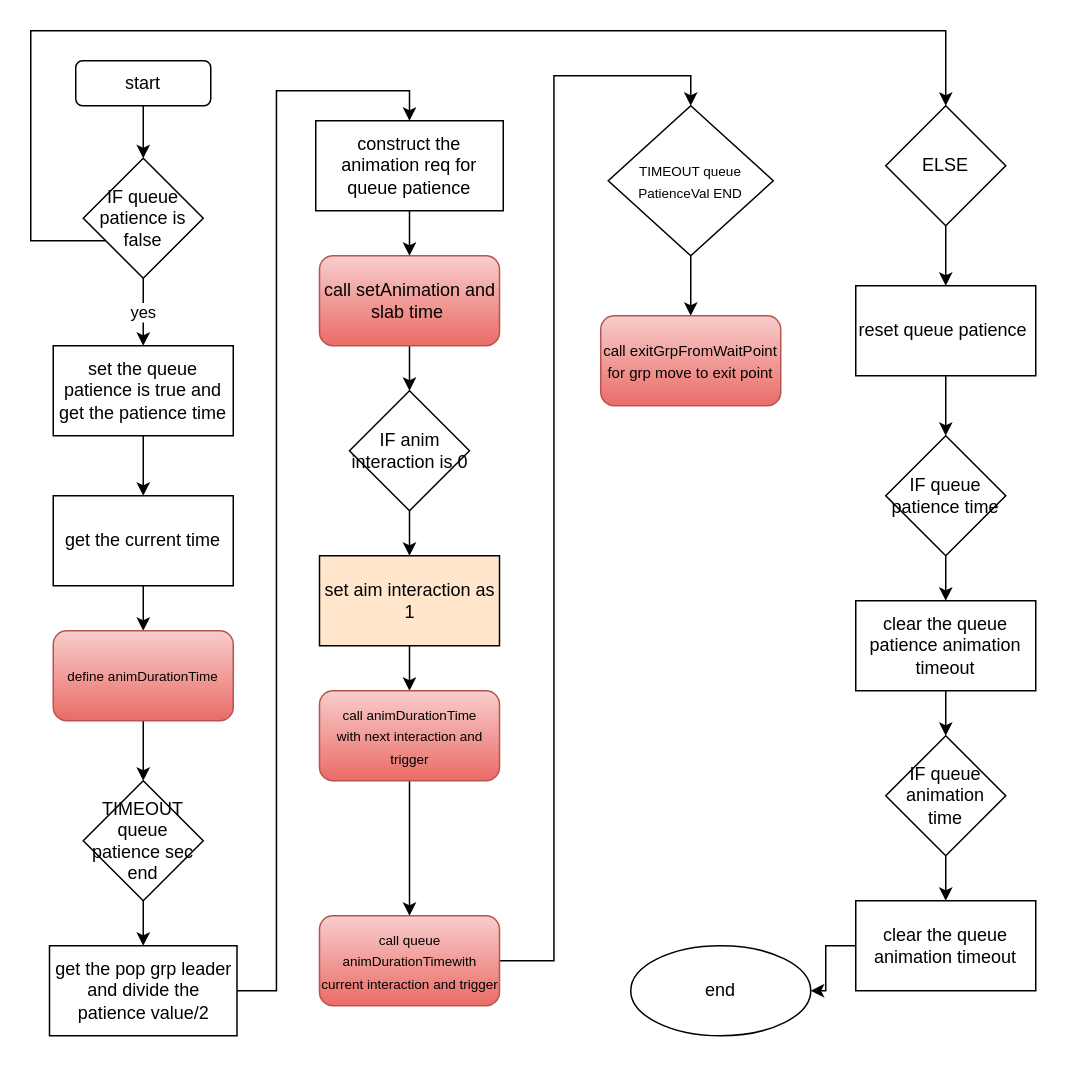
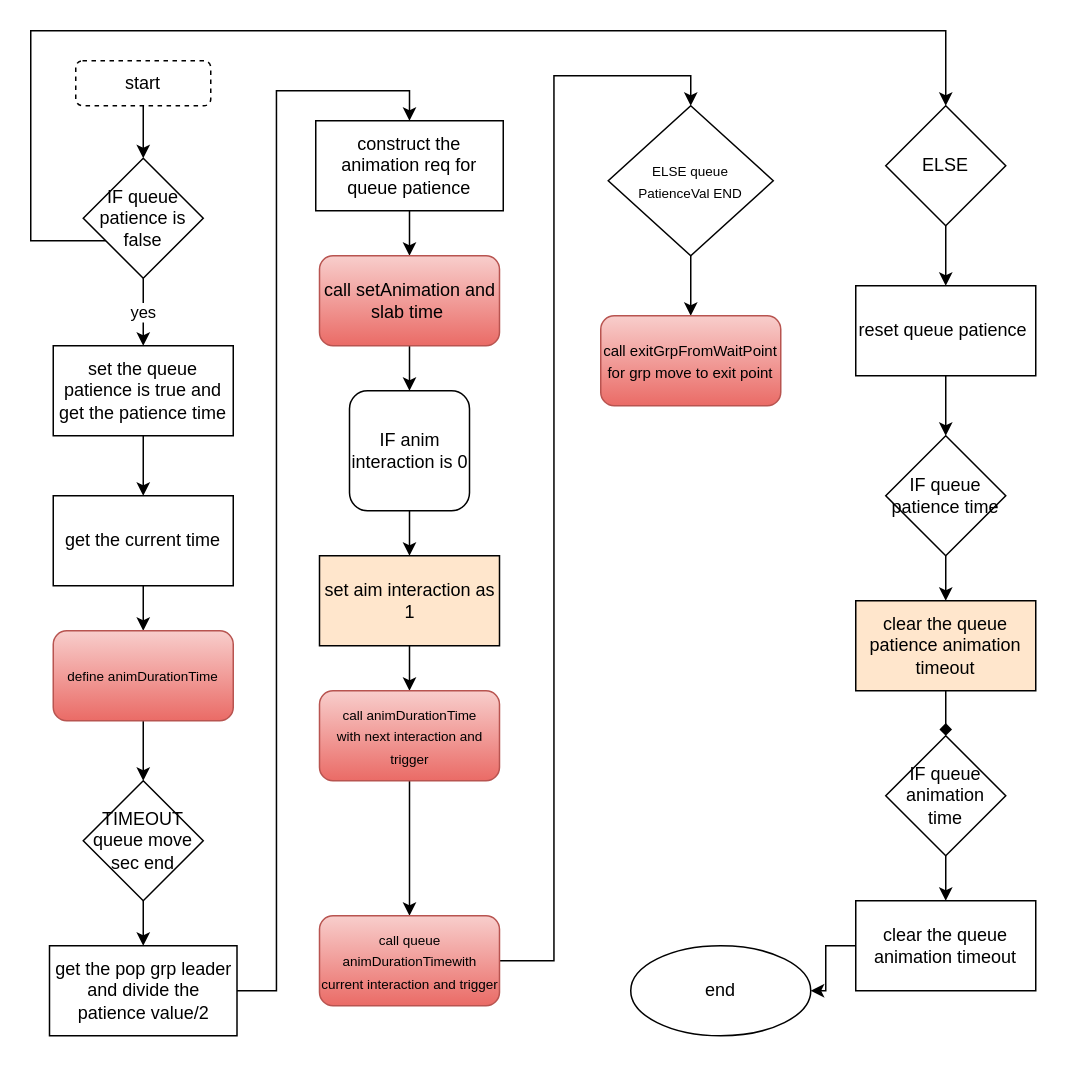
(143, 83) -> (143, 83)
(691, 181) -> (691, 181)
(410, 451) -> (410, 451)
(946, 646) -> (946, 646)
(946, 724) -> (946, 723)
(143, 841) -> (143, 841)
